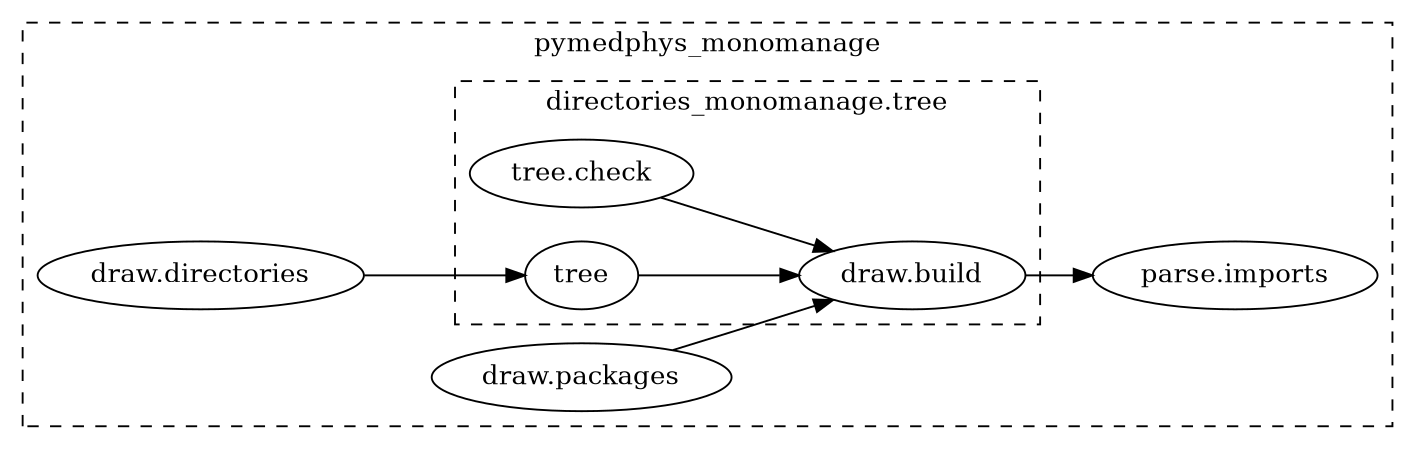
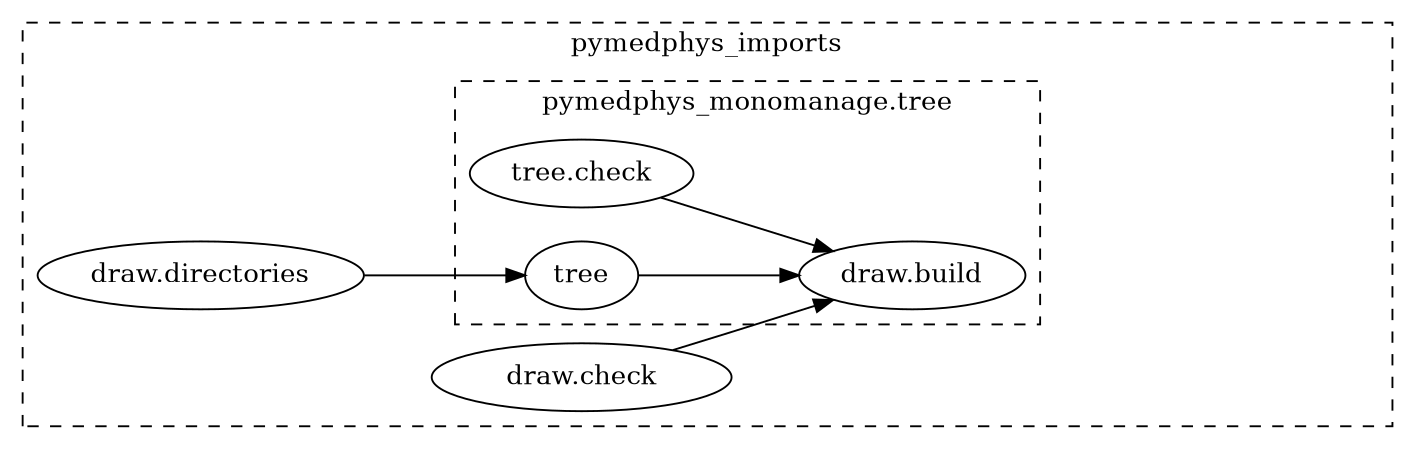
(708, 44) -> (708, 44)
(748, 103) -> (748, 103)
(1235, 275) -> none
(582, 377) -> (582, 377)
